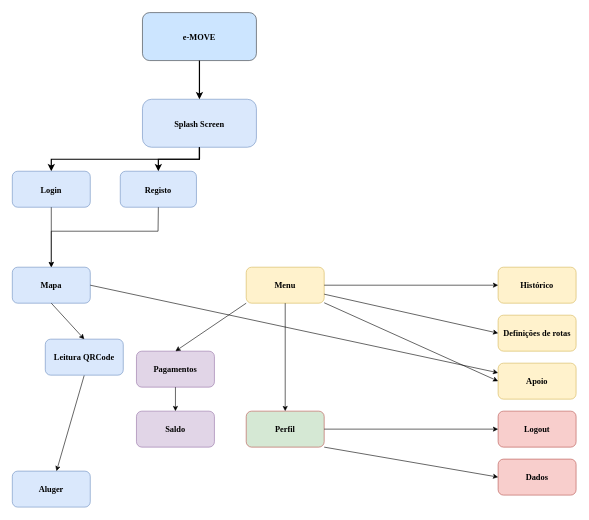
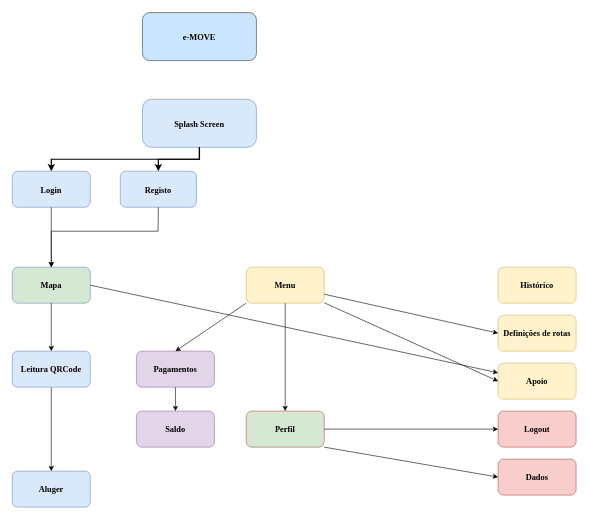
(200, 77) -> none
(51, 285) -> (51, 285)
(492, 285) -> none
(84, 357) -> (51, 369)
